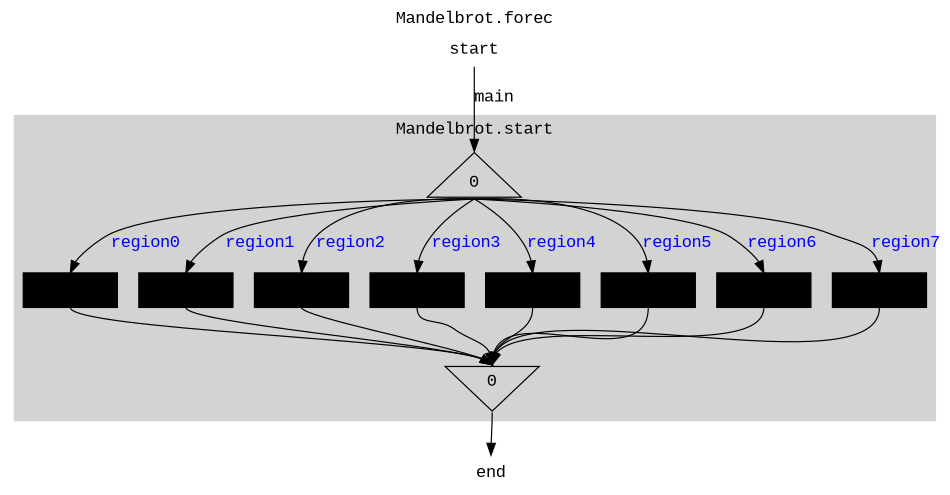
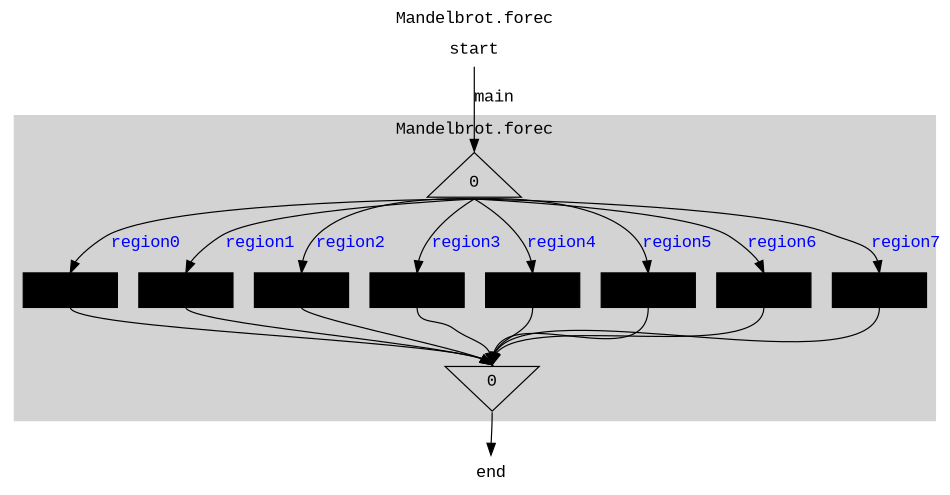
(475, 129) -> (475, 129)
